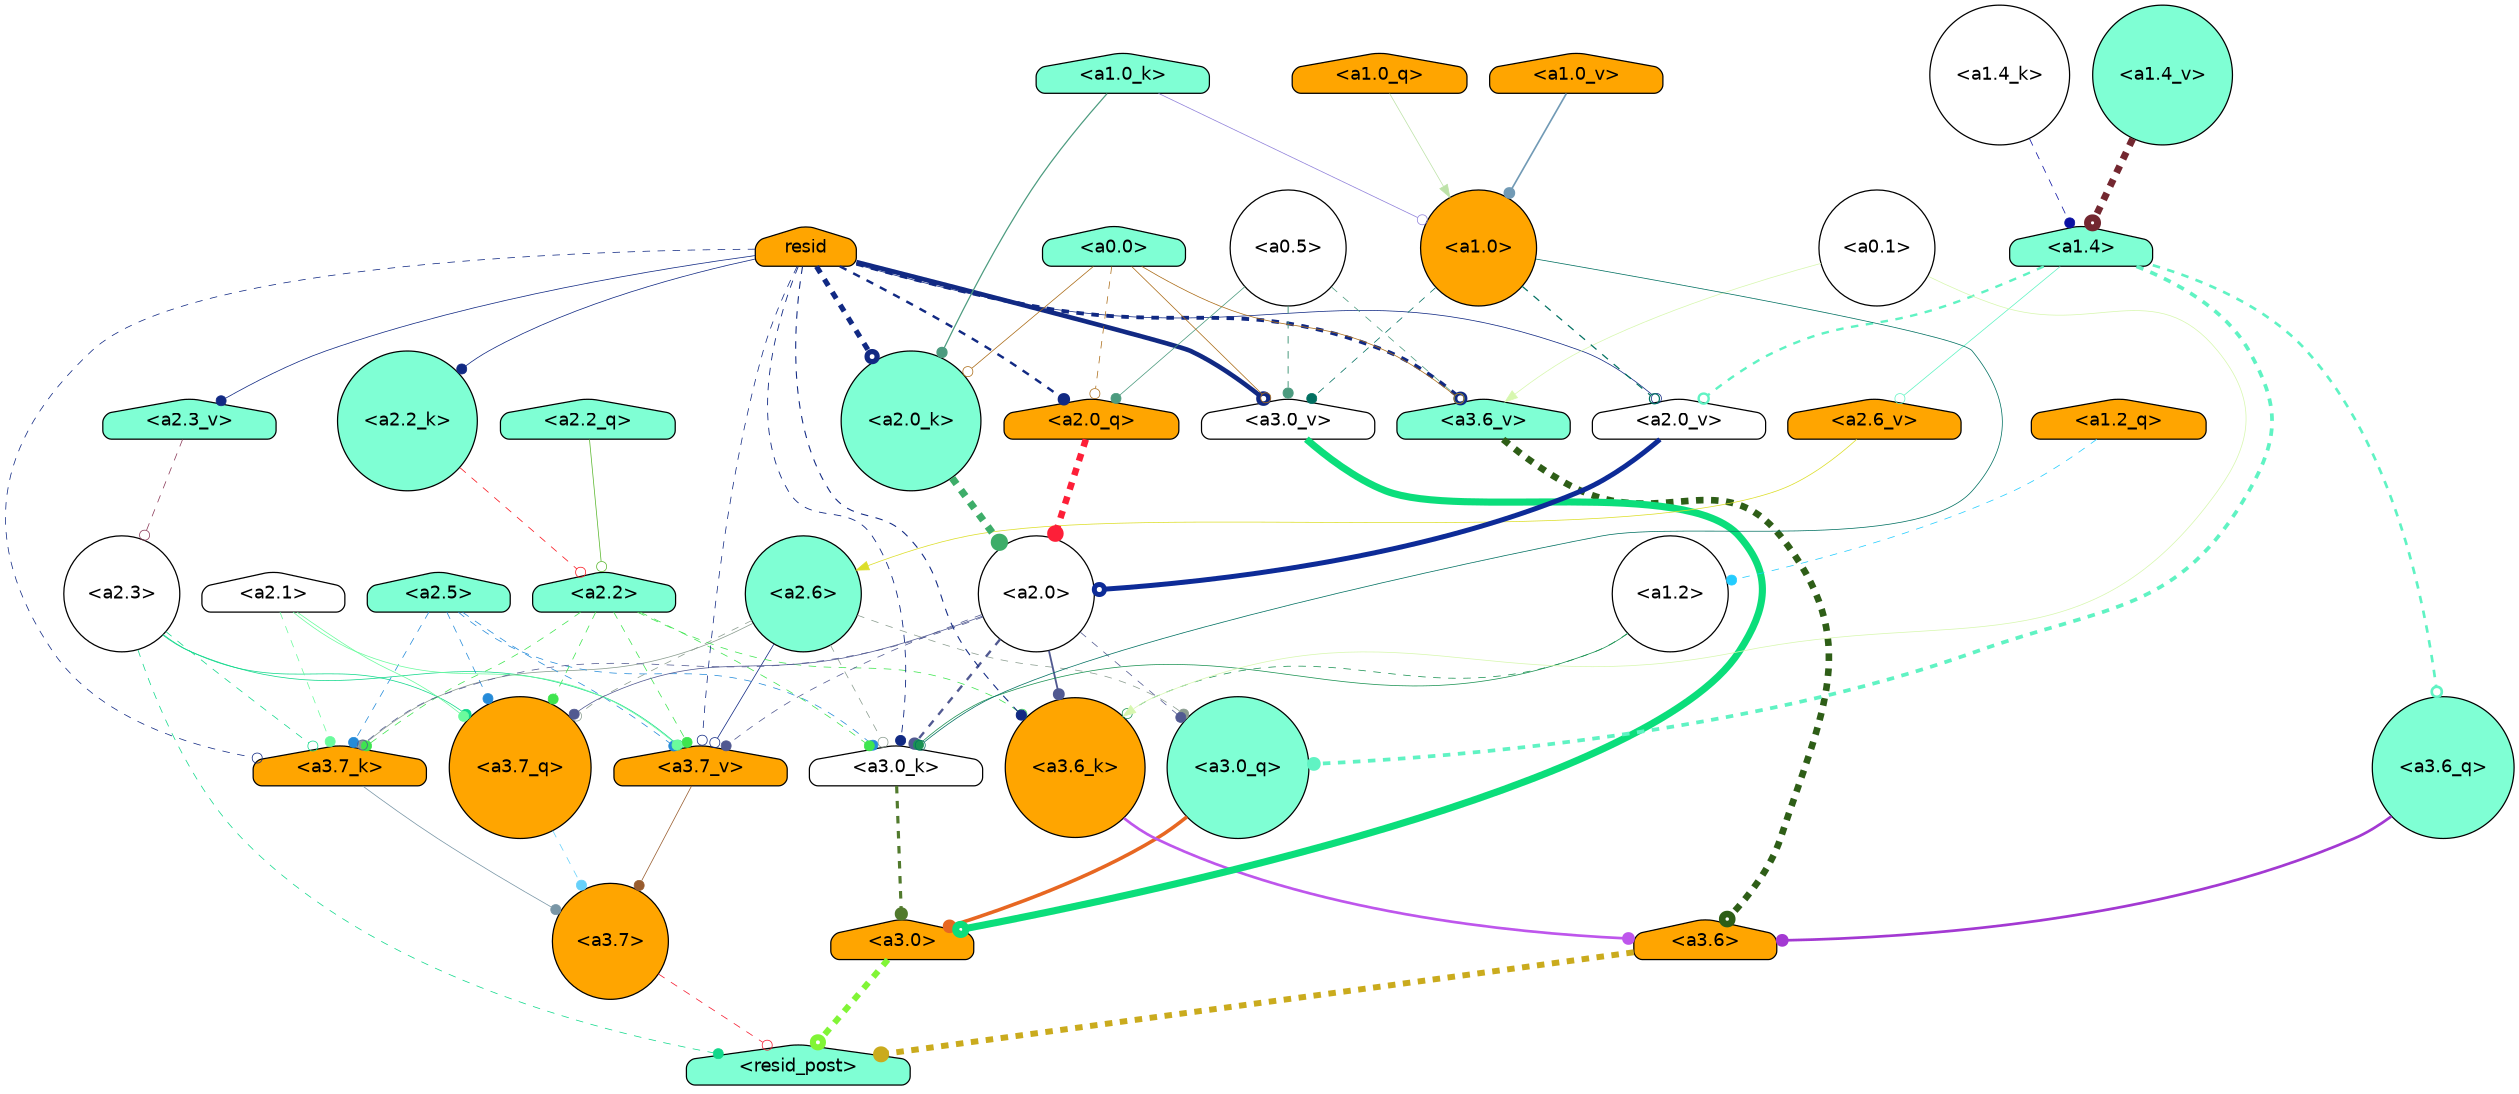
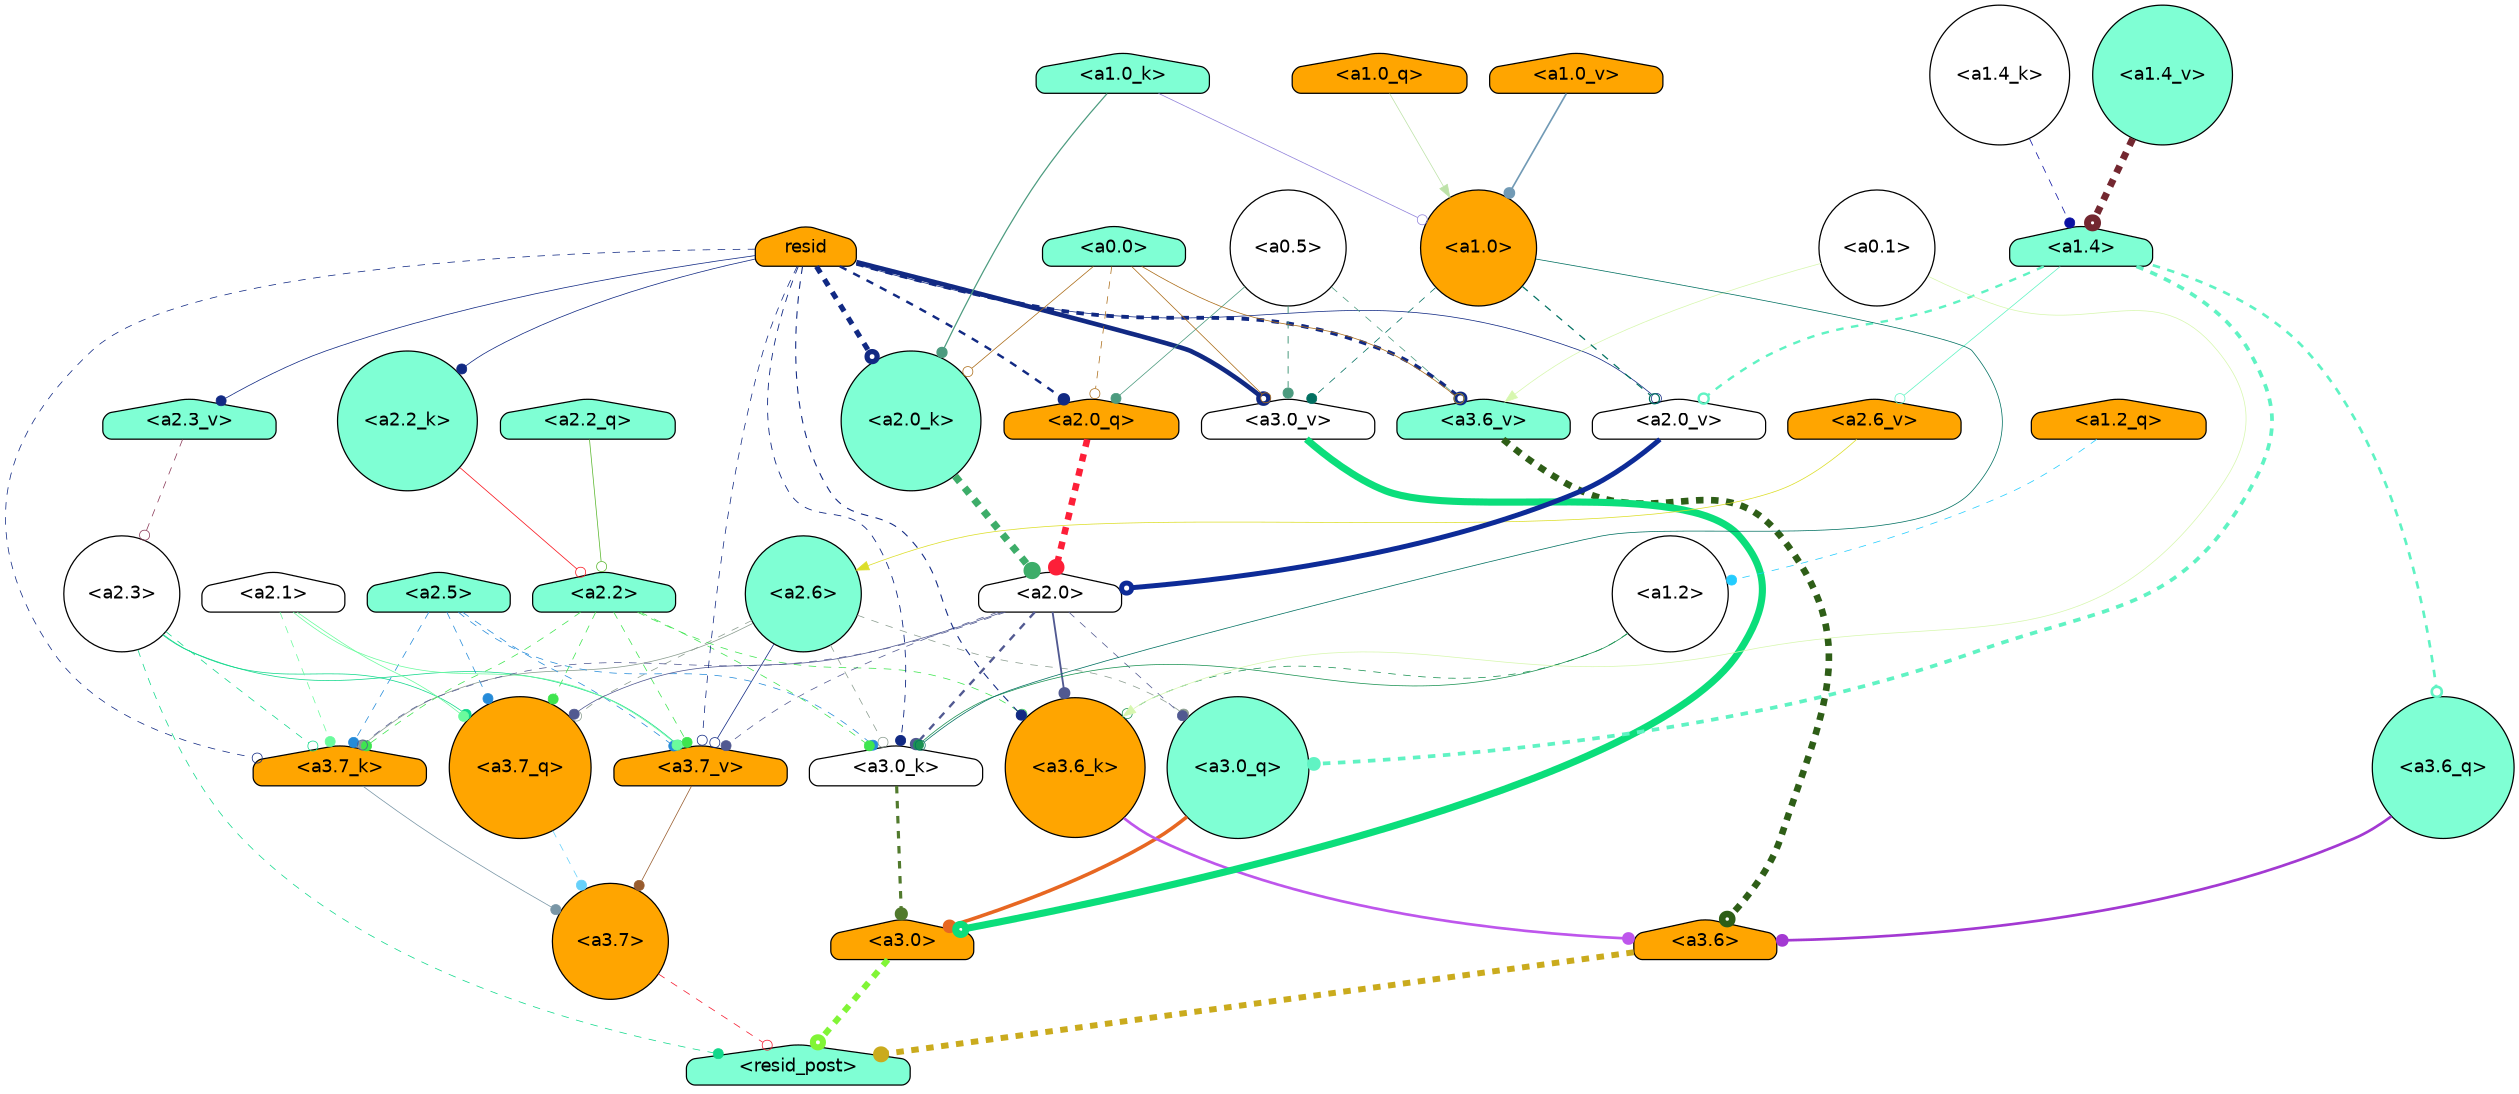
(518, 518) -> (518, 518)
(1036, 594) -> (1050, 594)
